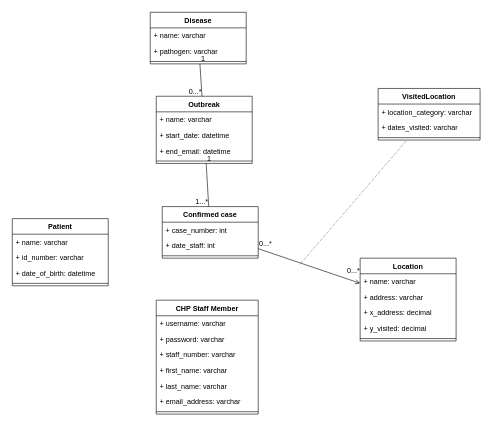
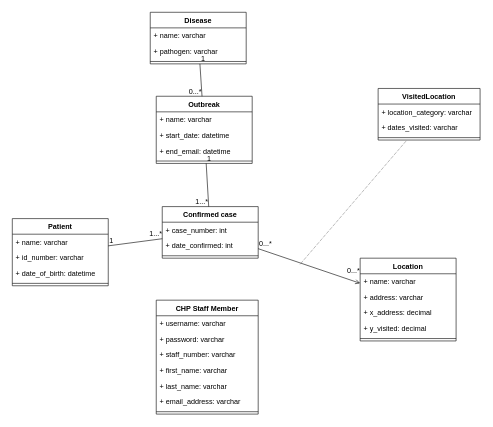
none -> (135, 242)
(196, 246) -> (203, 246)
